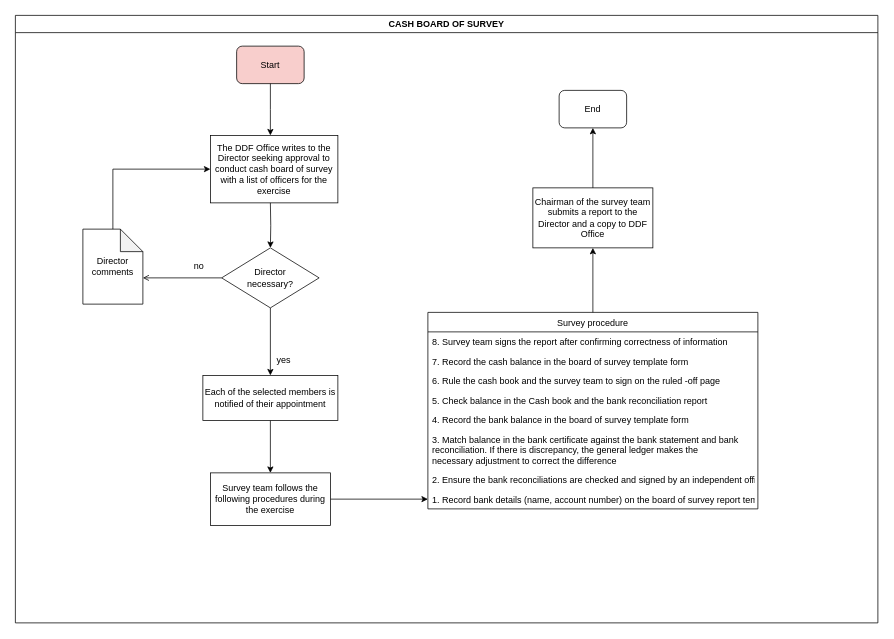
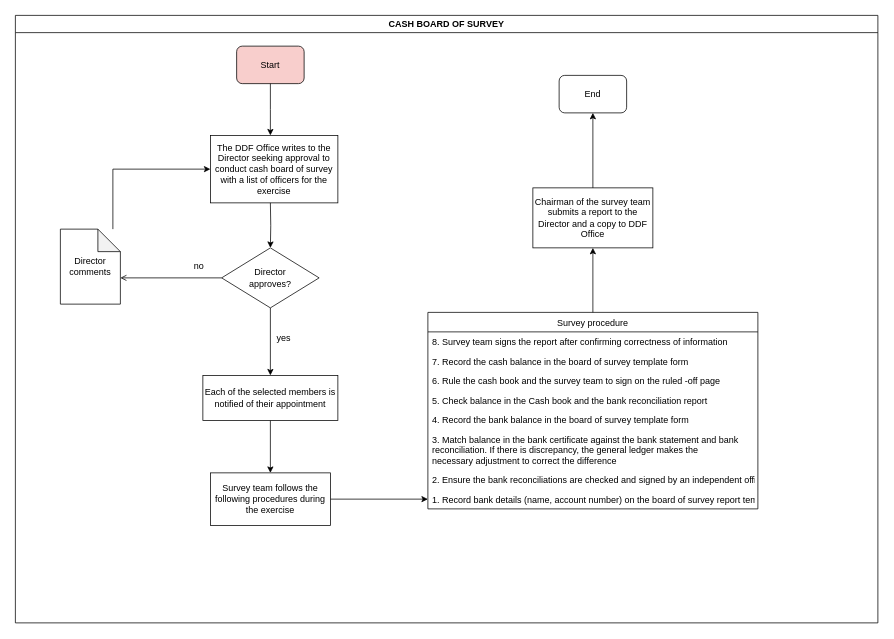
(593, 109) -> (593, 94)
(113, 267) -> (90, 267)
(270, 278) -> (270, 278)
(284, 360) -> (284, 338)
